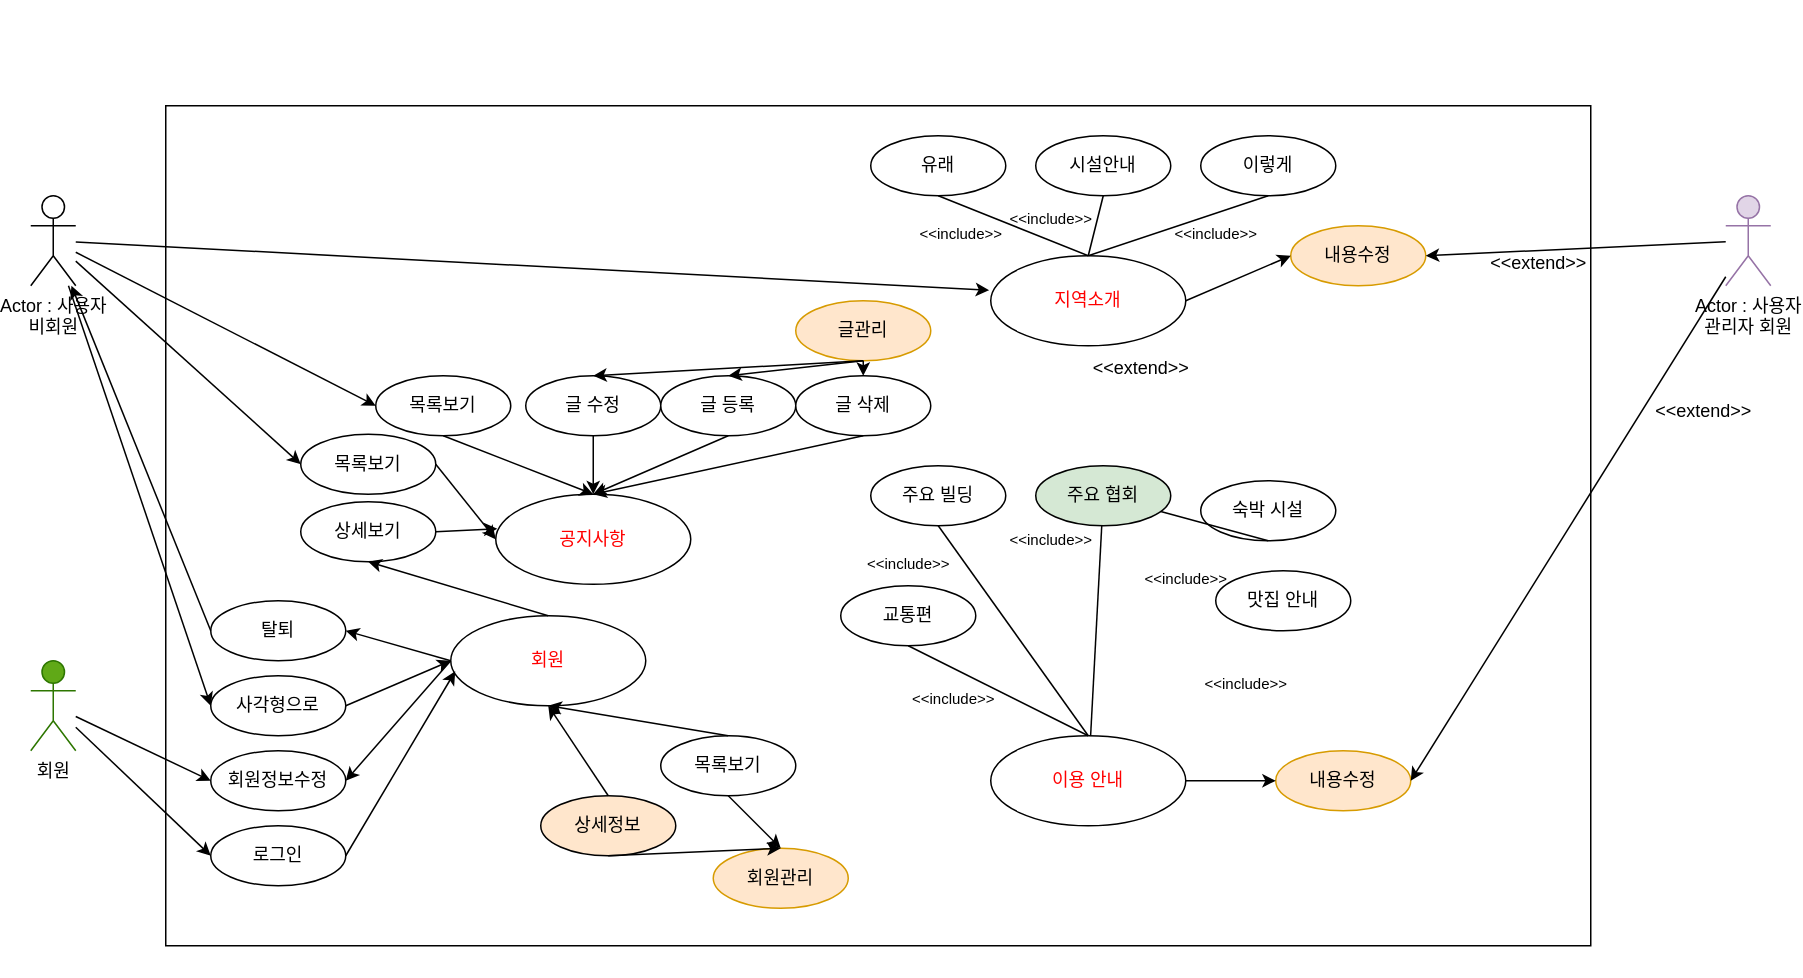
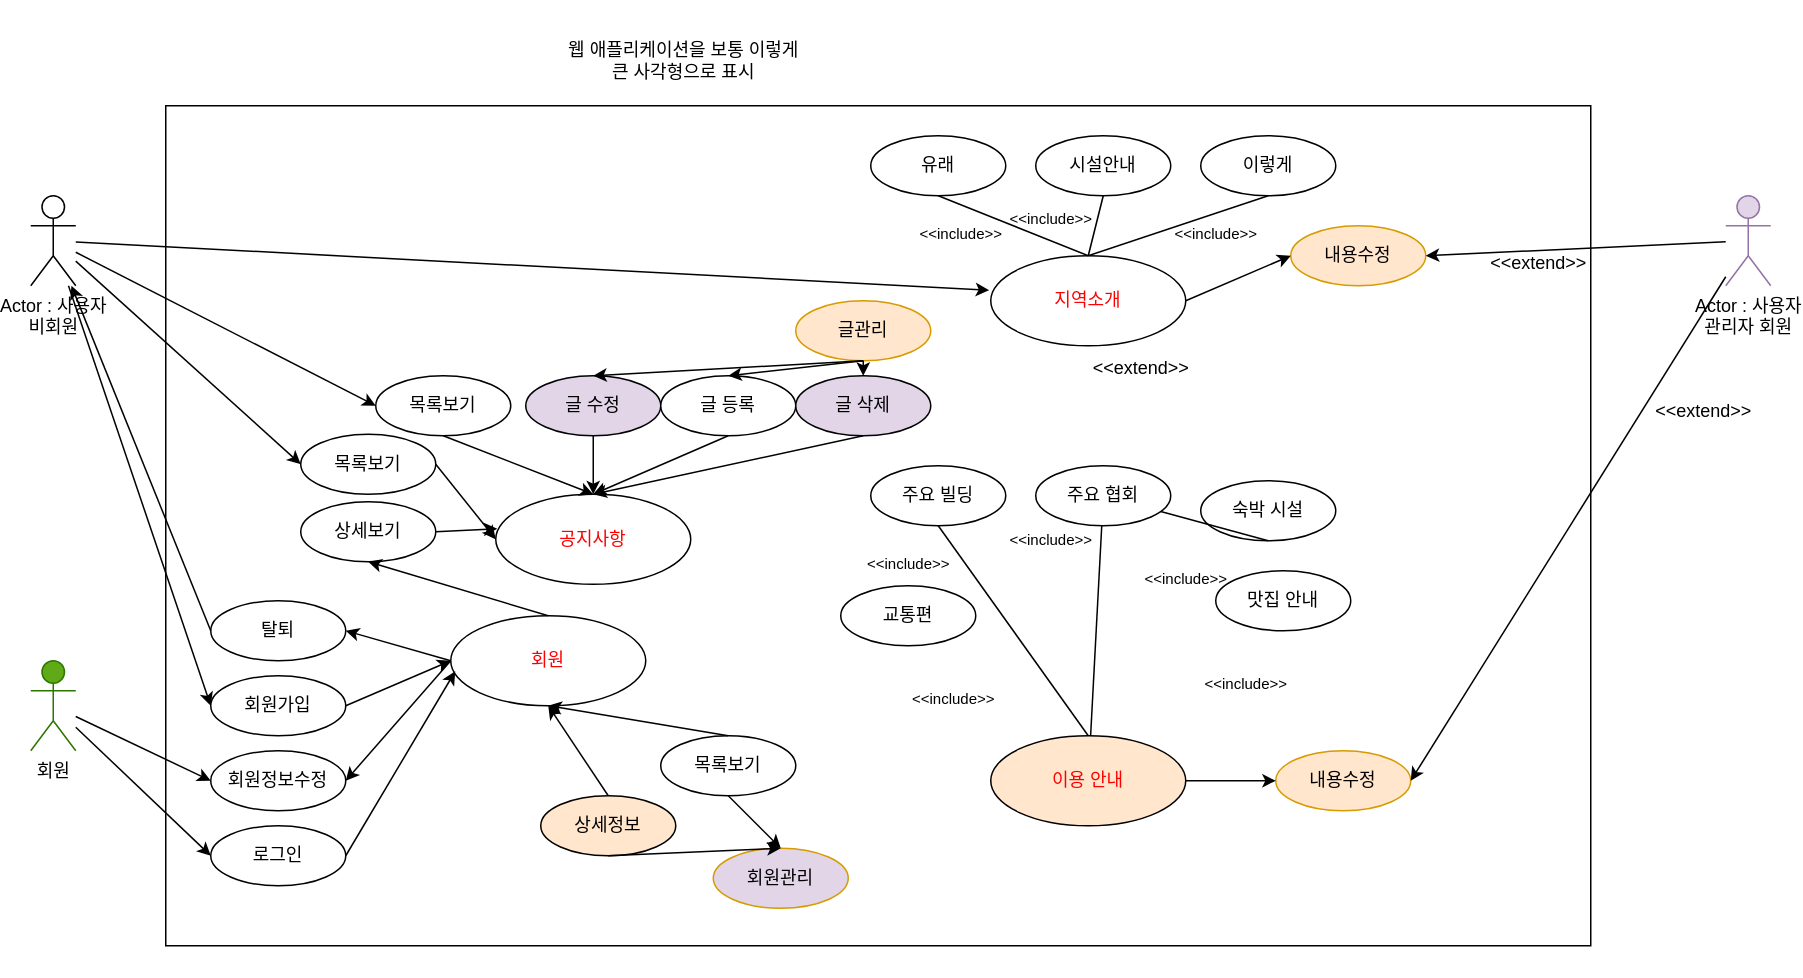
none -> (683, 61)
(593, 406) -> (593, 406)
(863, 406) -> (863, 406)
(1103, 496) -> (1103, 496)
(996, 690) -> none
(278, 706) -> (278, 706)
(1088, 781) -> (1088, 781)
(781, 878) -> (781, 878)
